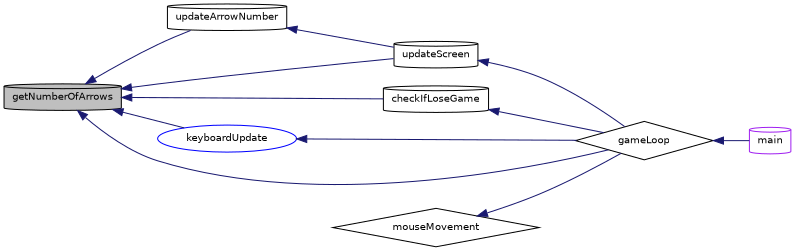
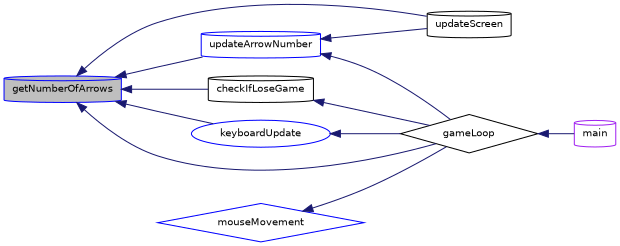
(227, 17) -> (261, 45)
(560, 87) -> (394, 82)
(63, 97) -> (63, 89)
(436, 228) -> (261, 223)
